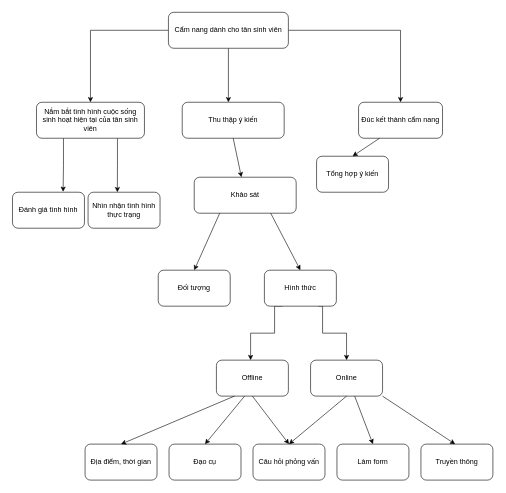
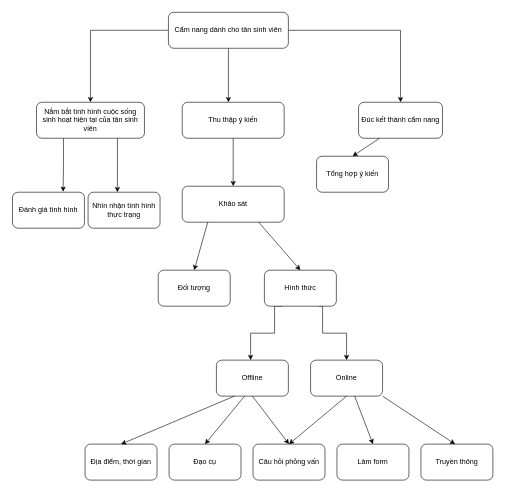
(245, 195) -> (233, 204)
